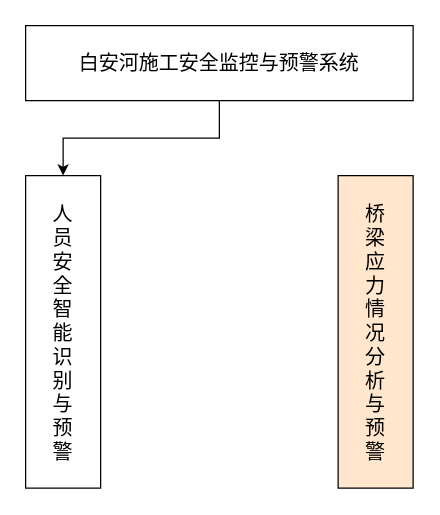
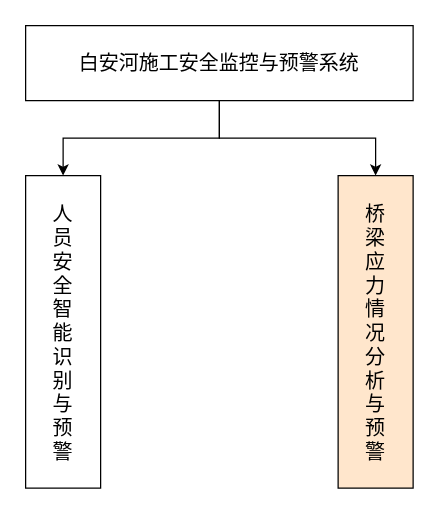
none -> (314, 138)
